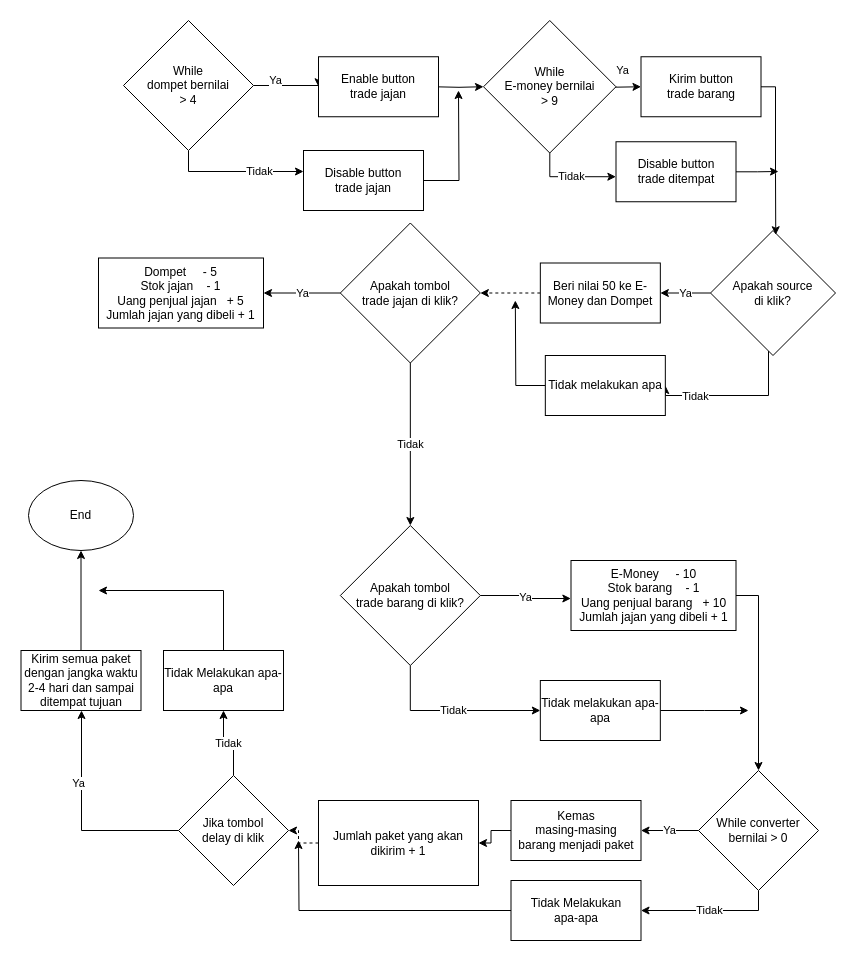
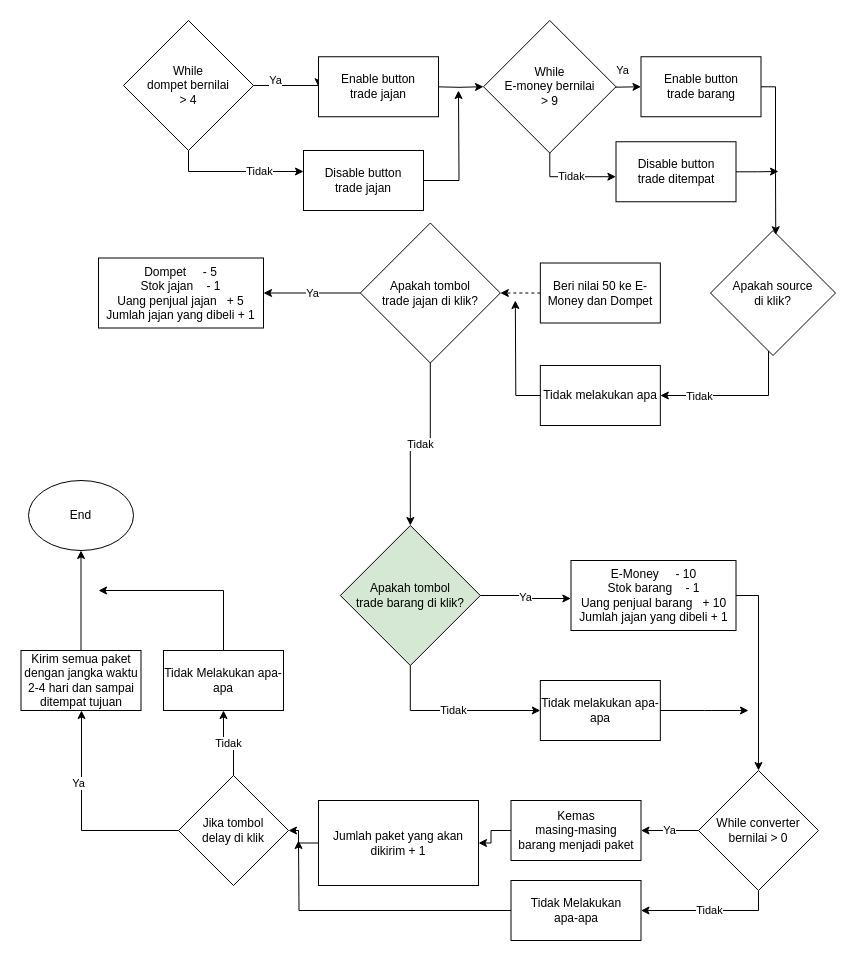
(702, 87) -> (702, 87)
(410, 293) -> (430, 293)
(689, 293) -> none
(605, 386) -> (600, 396)
(410, 596) -> (410, 596)
(301, 843) -> (301, 843)
